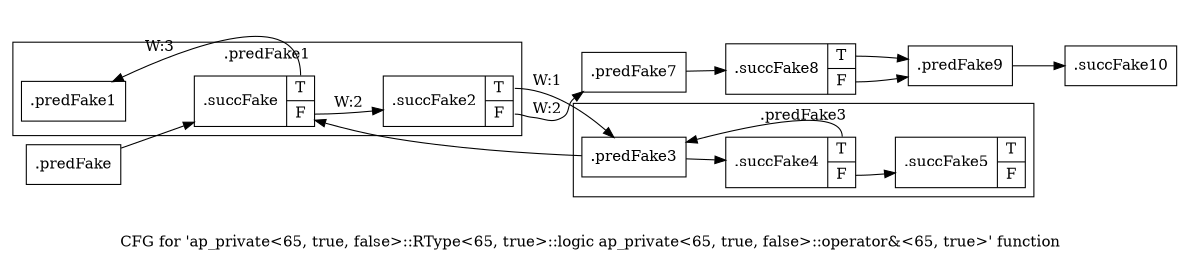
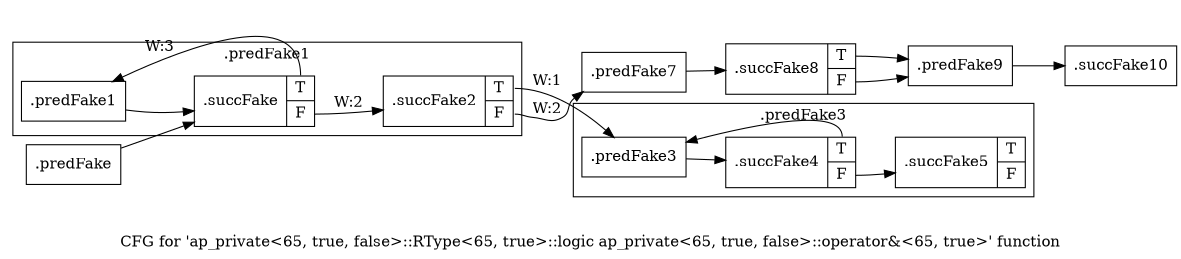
(453, 146) -> (154, 112)
